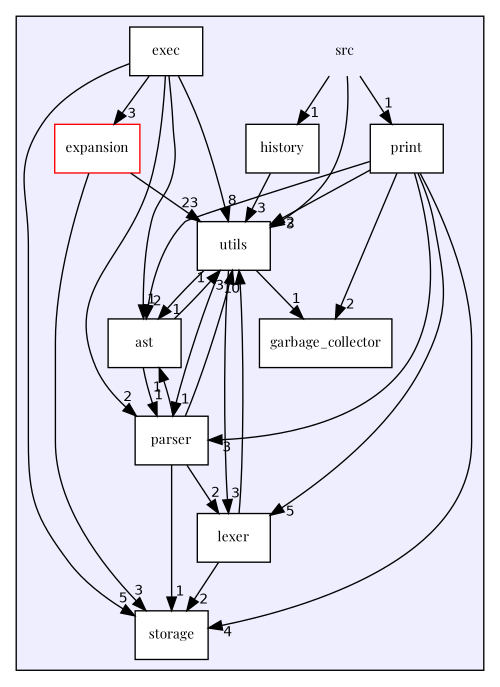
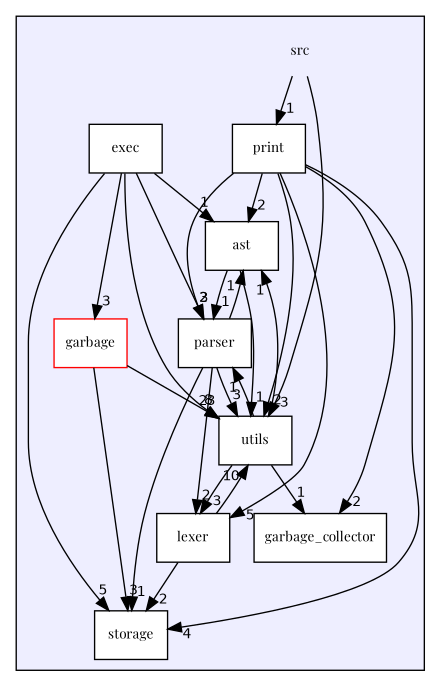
(97, 149) -> (91, 343)
(282, 149) -> none
